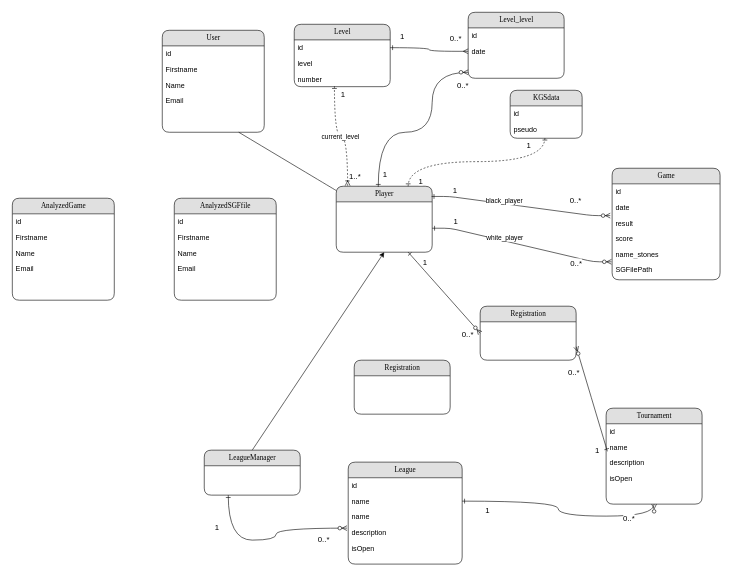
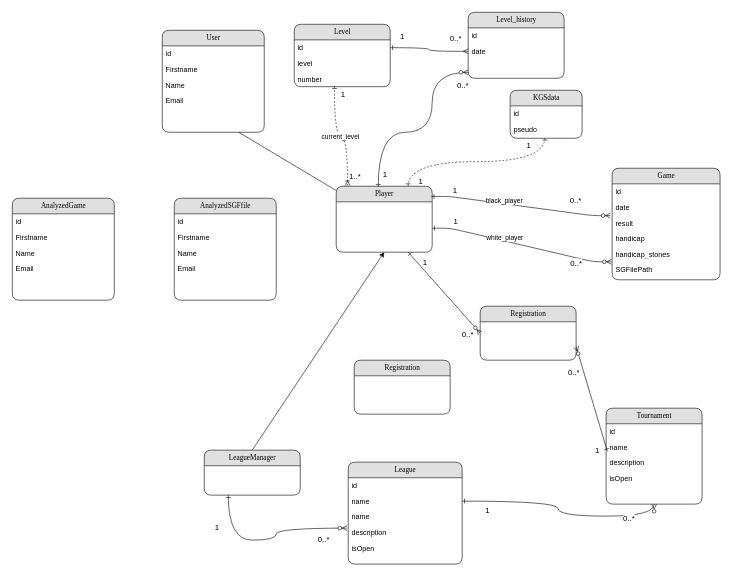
(517, 20) -> (517, 20)
(626, 239) -> (631, 239)
(638, 255) -> (645, 255)
